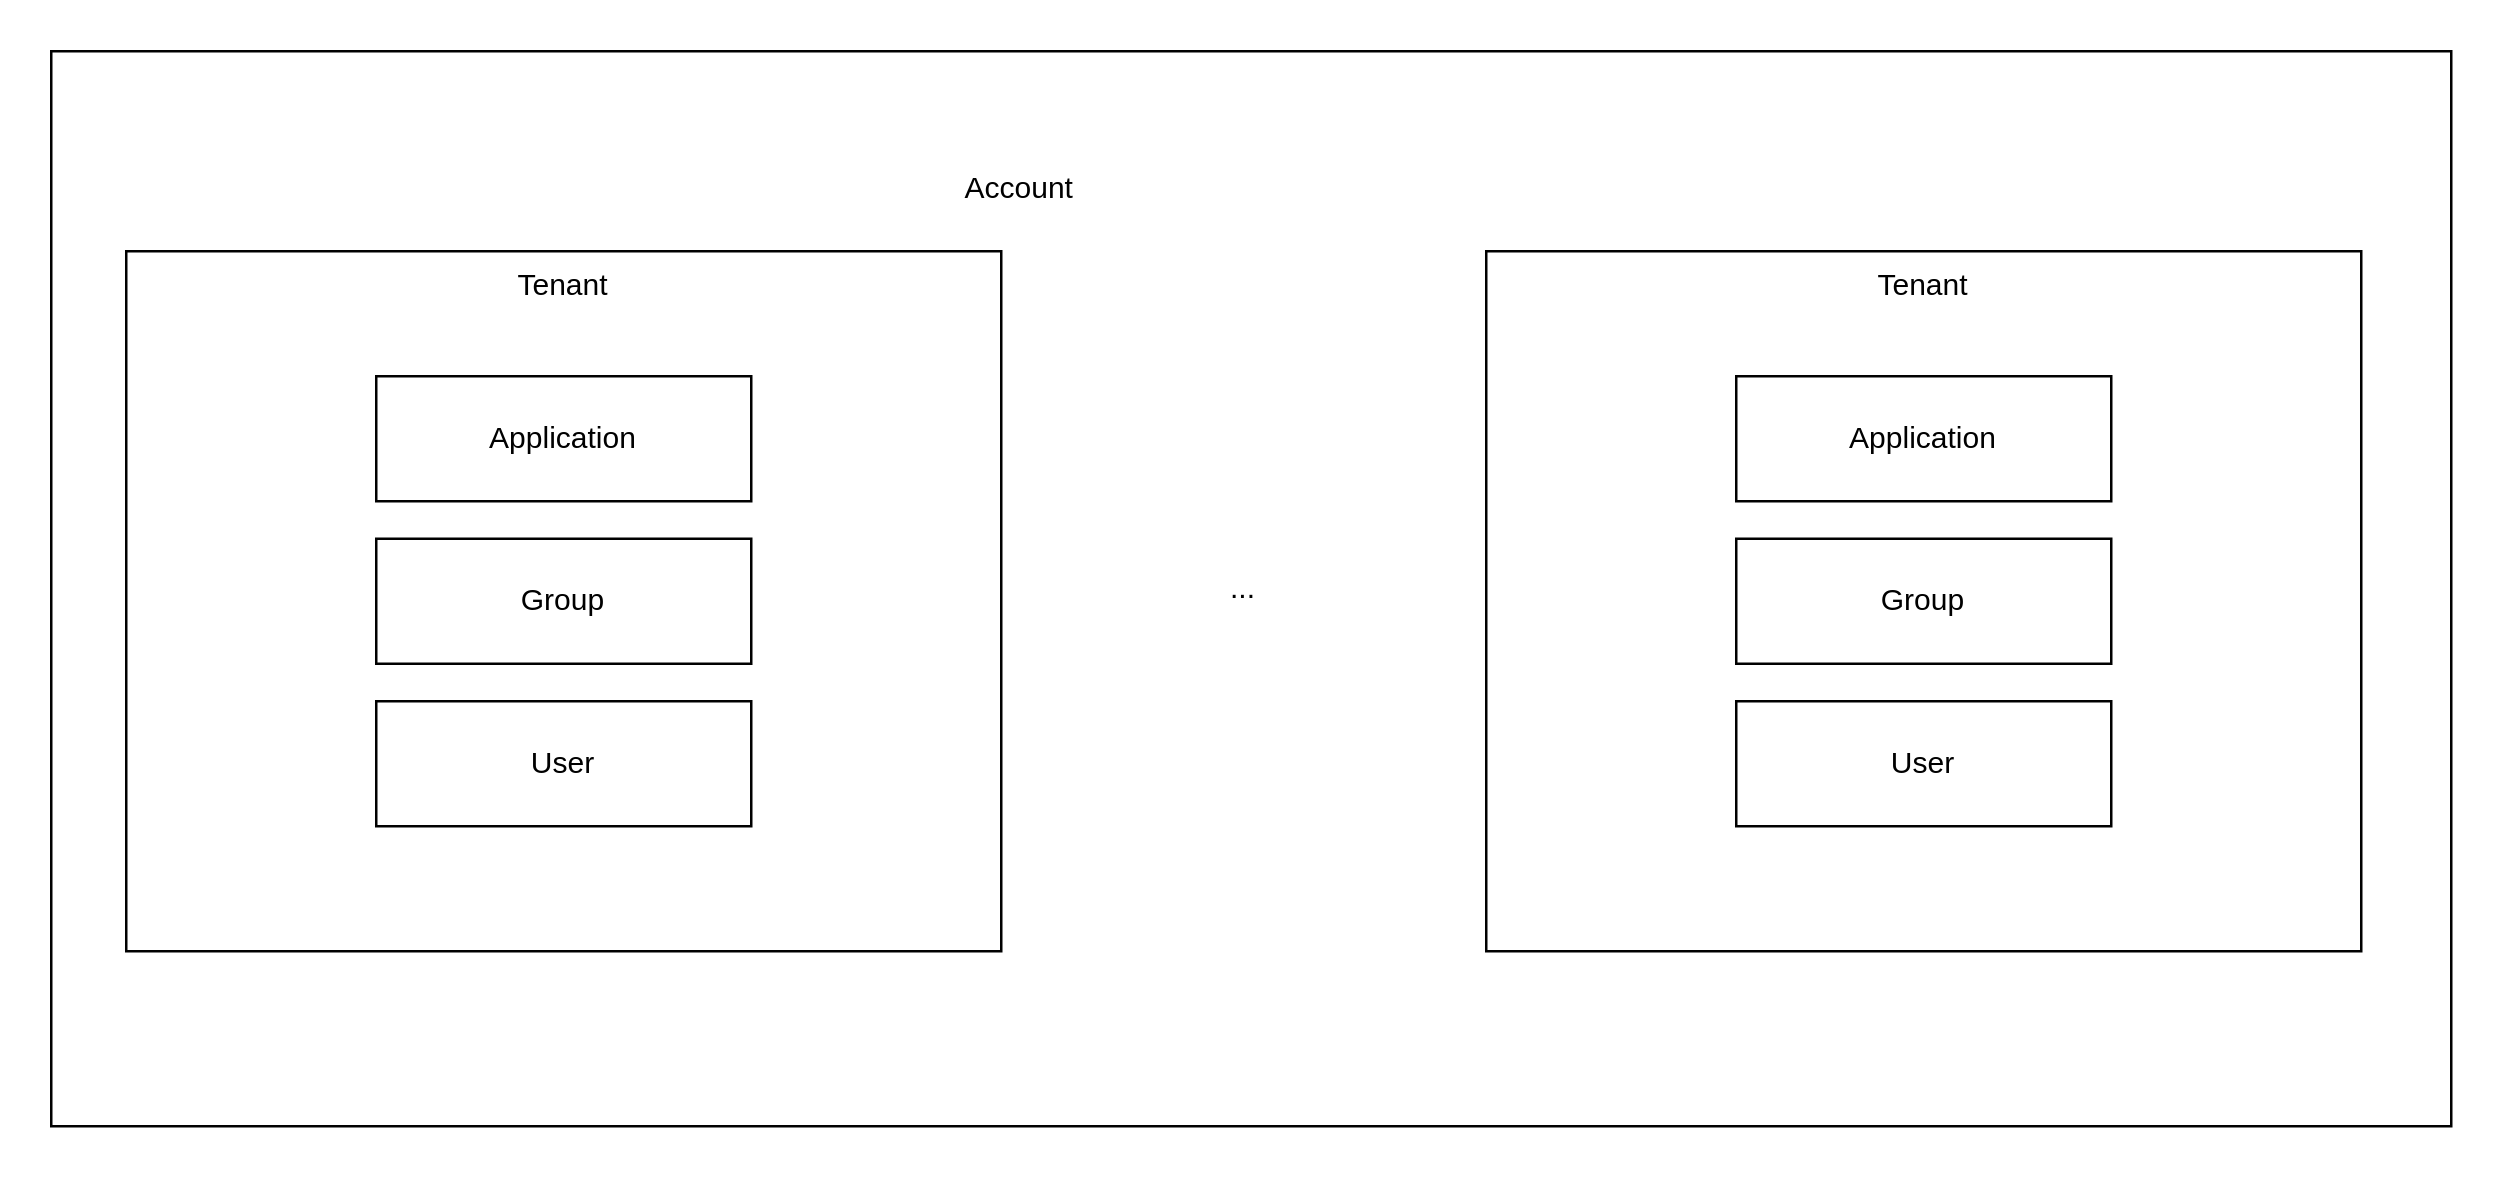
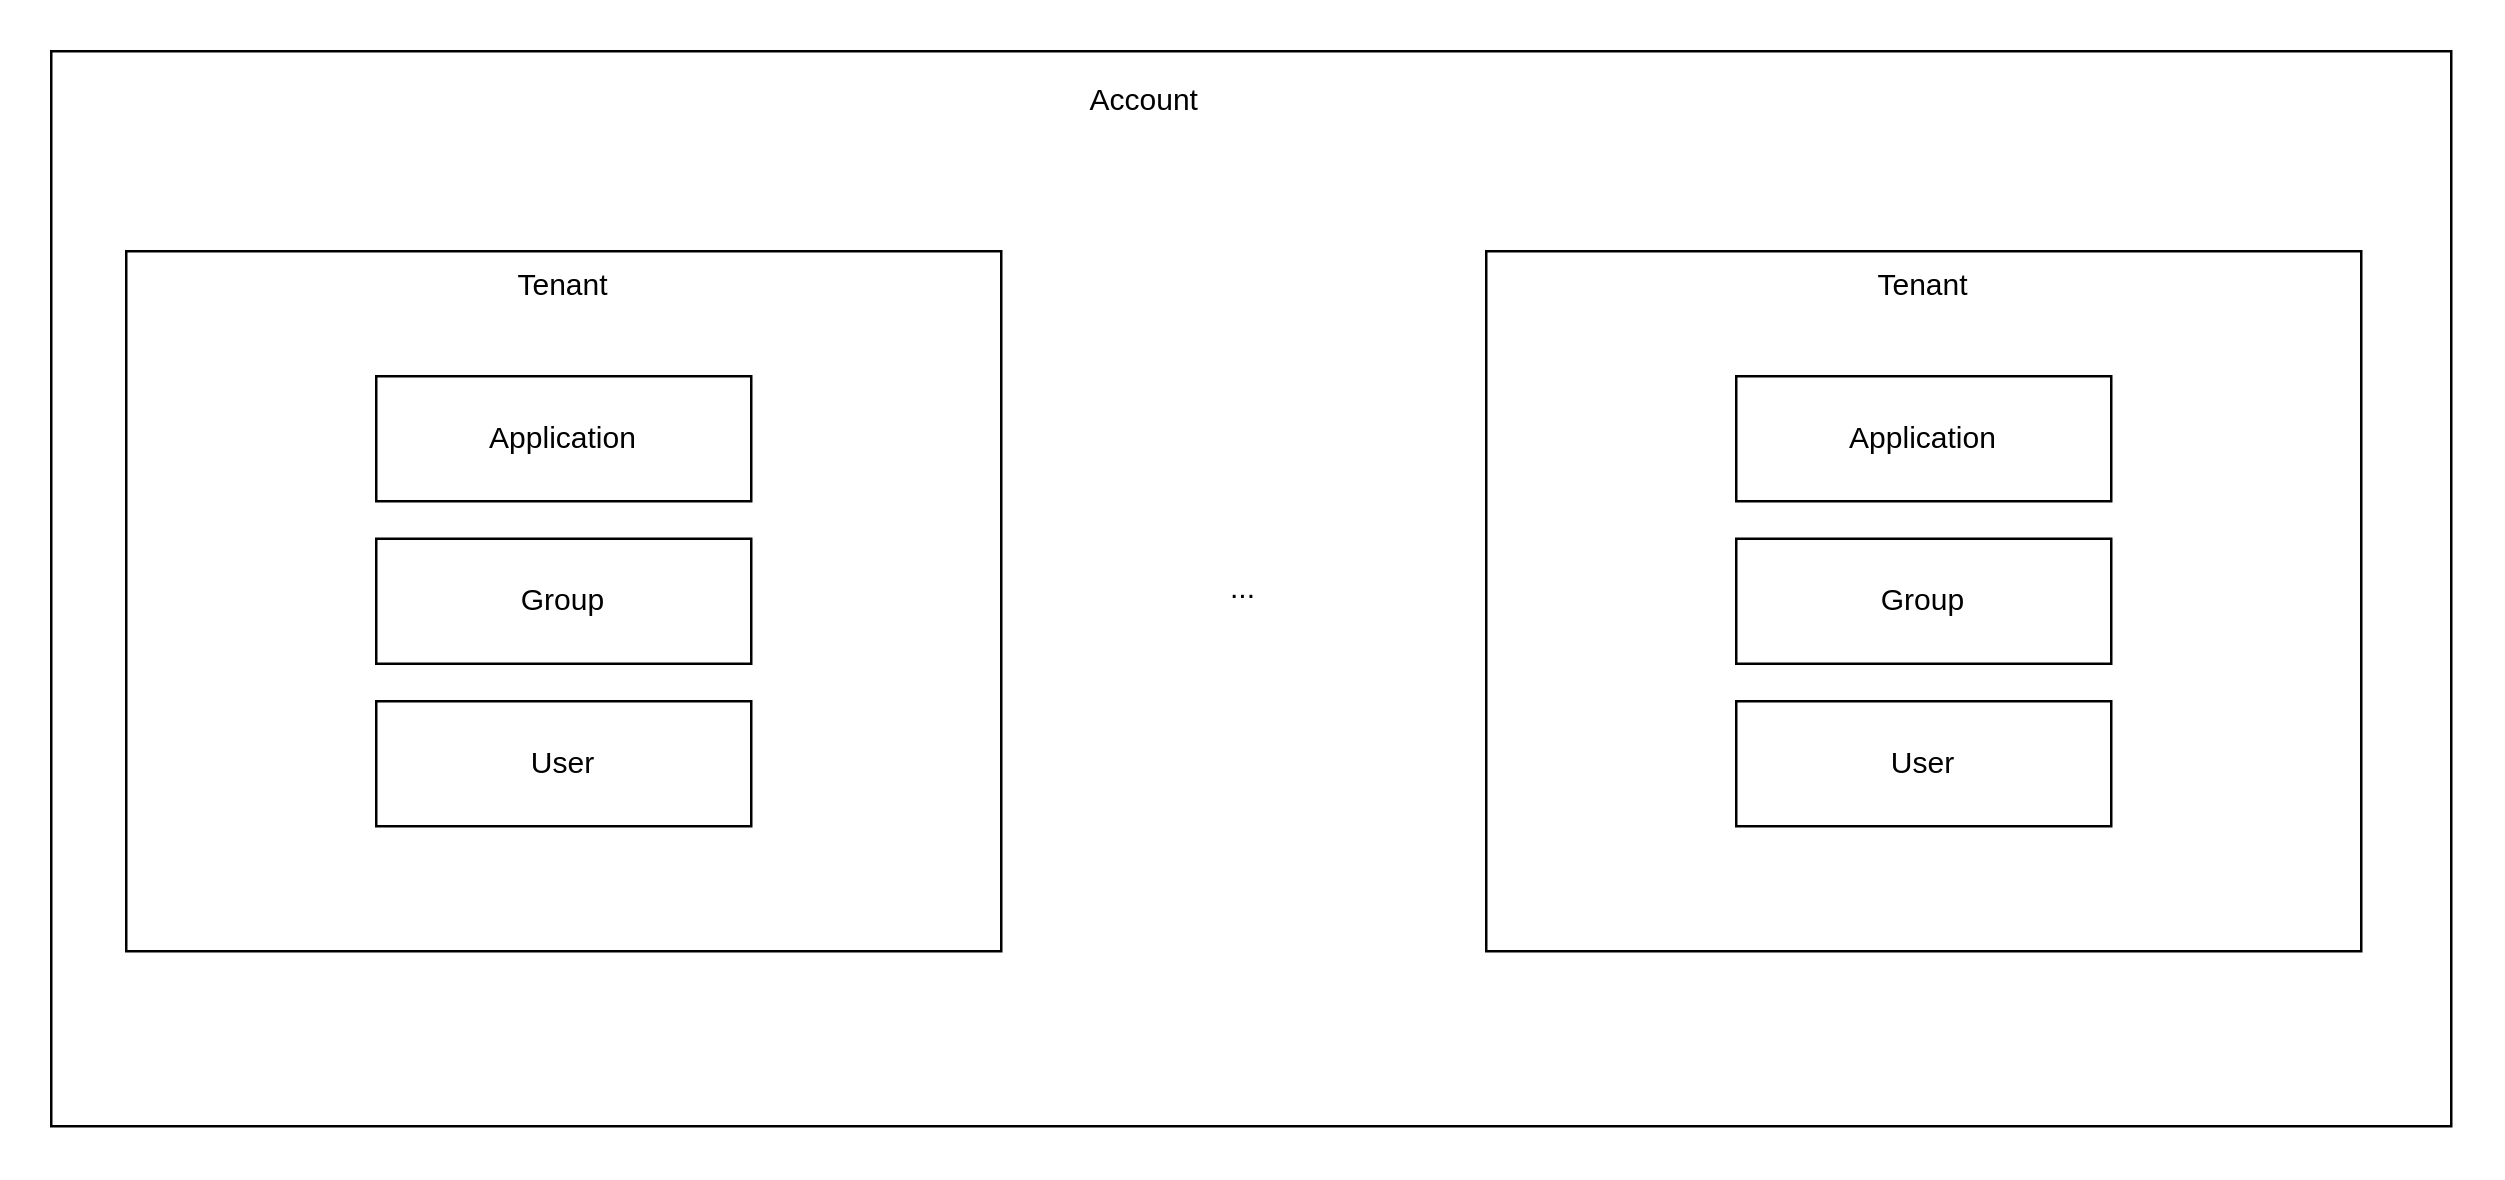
(1020, 189) -> (1145, 101)
